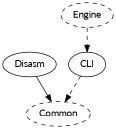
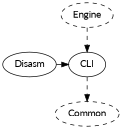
(42, 86) -> (59, 64)
